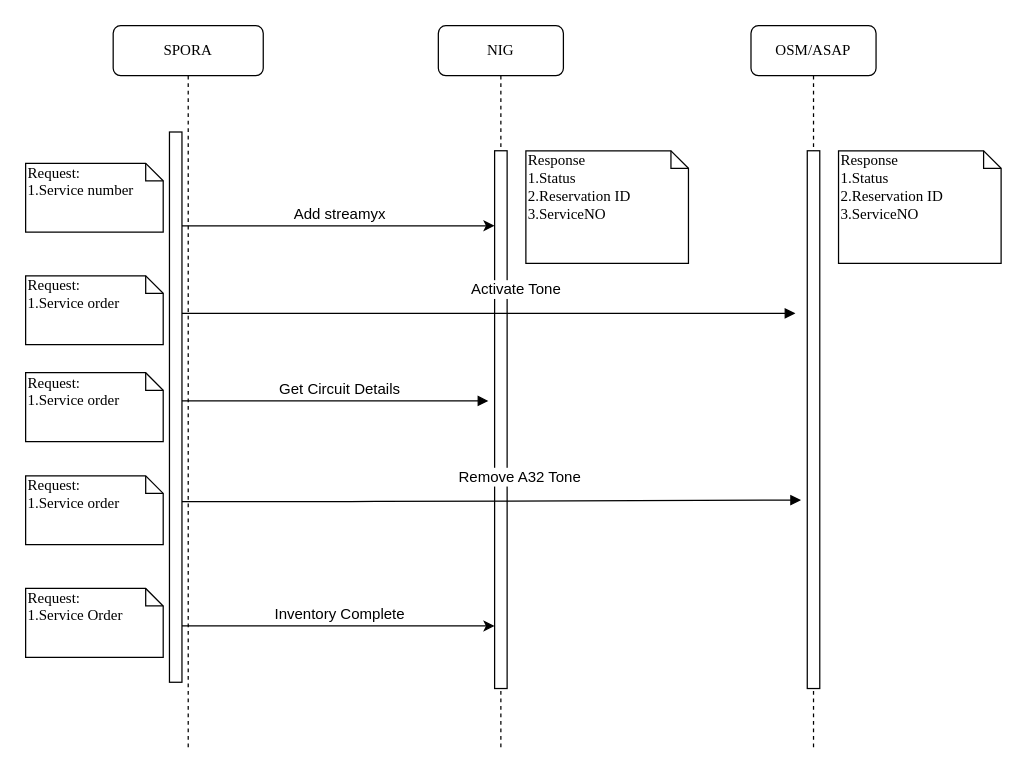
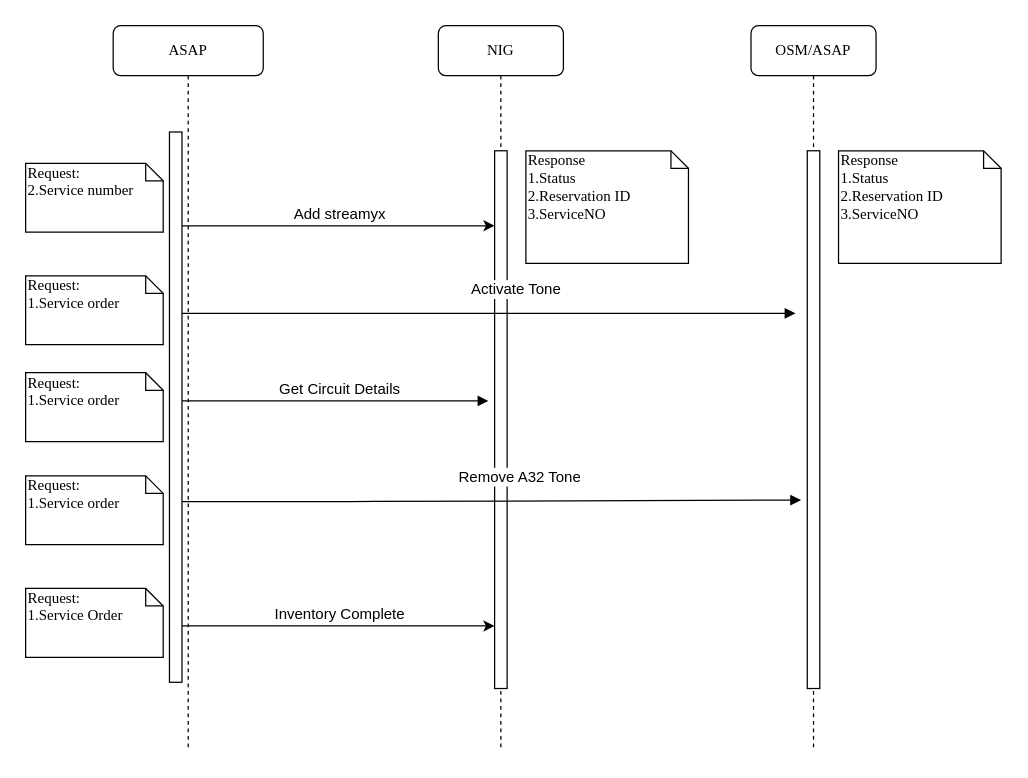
(188, 51) -> (188, 51)
(89, 182) -> (89, 182)
